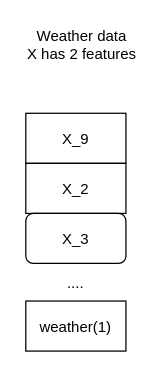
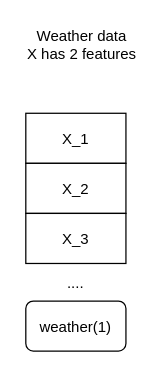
(75, 139) -> (75, 139)
(76, 238) -> (76, 238)
(76, 326) -> (76, 326)
